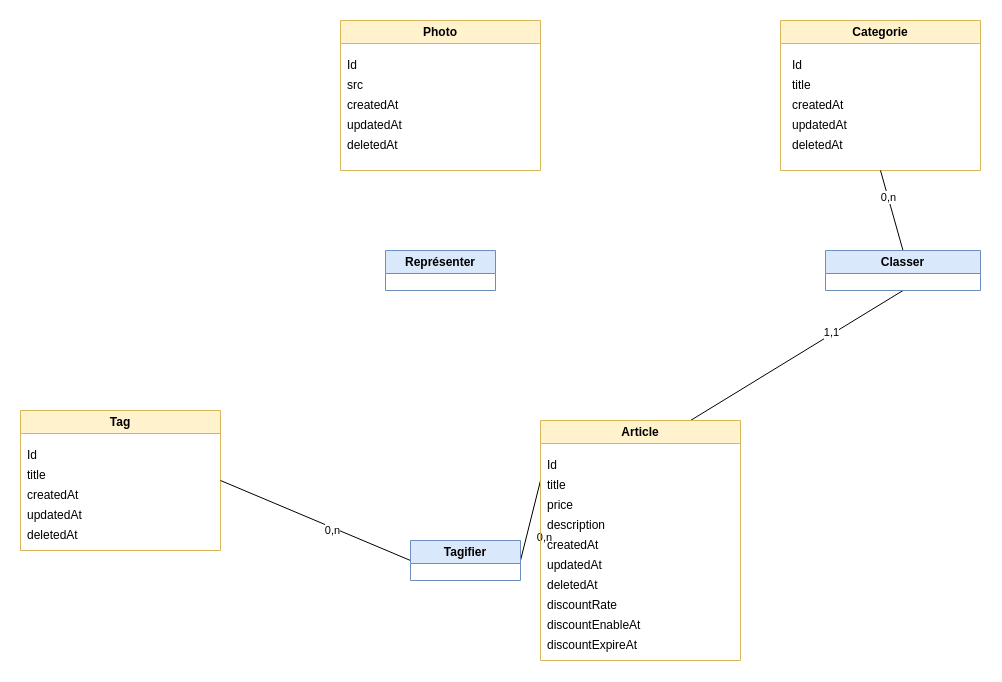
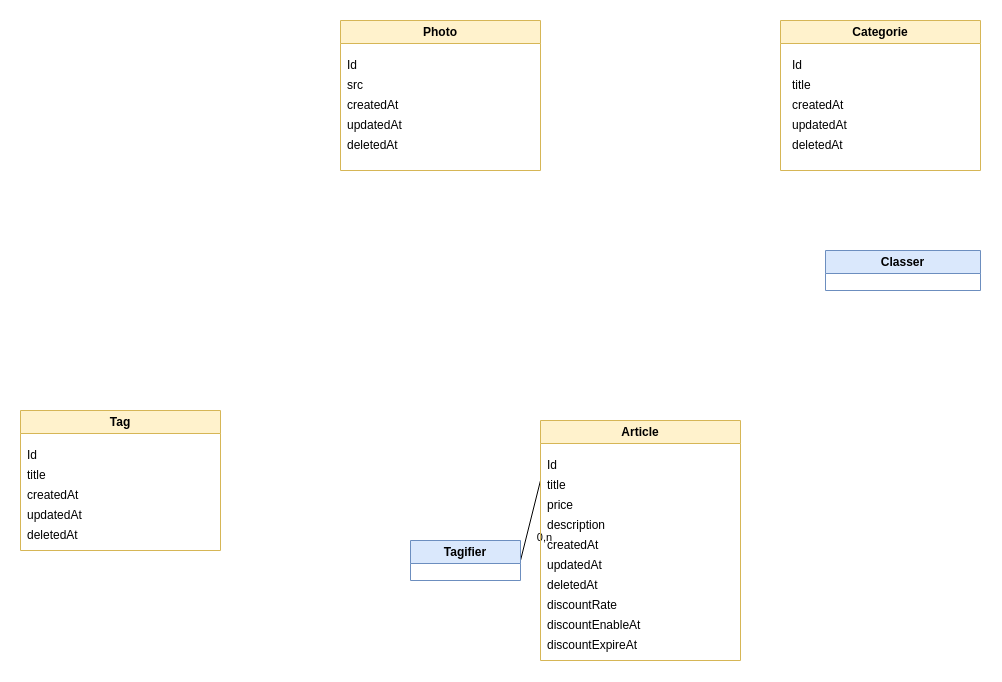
(892, 212) -> none
(441, 271) -> none
(795, 356) -> none
(316, 521) -> none
